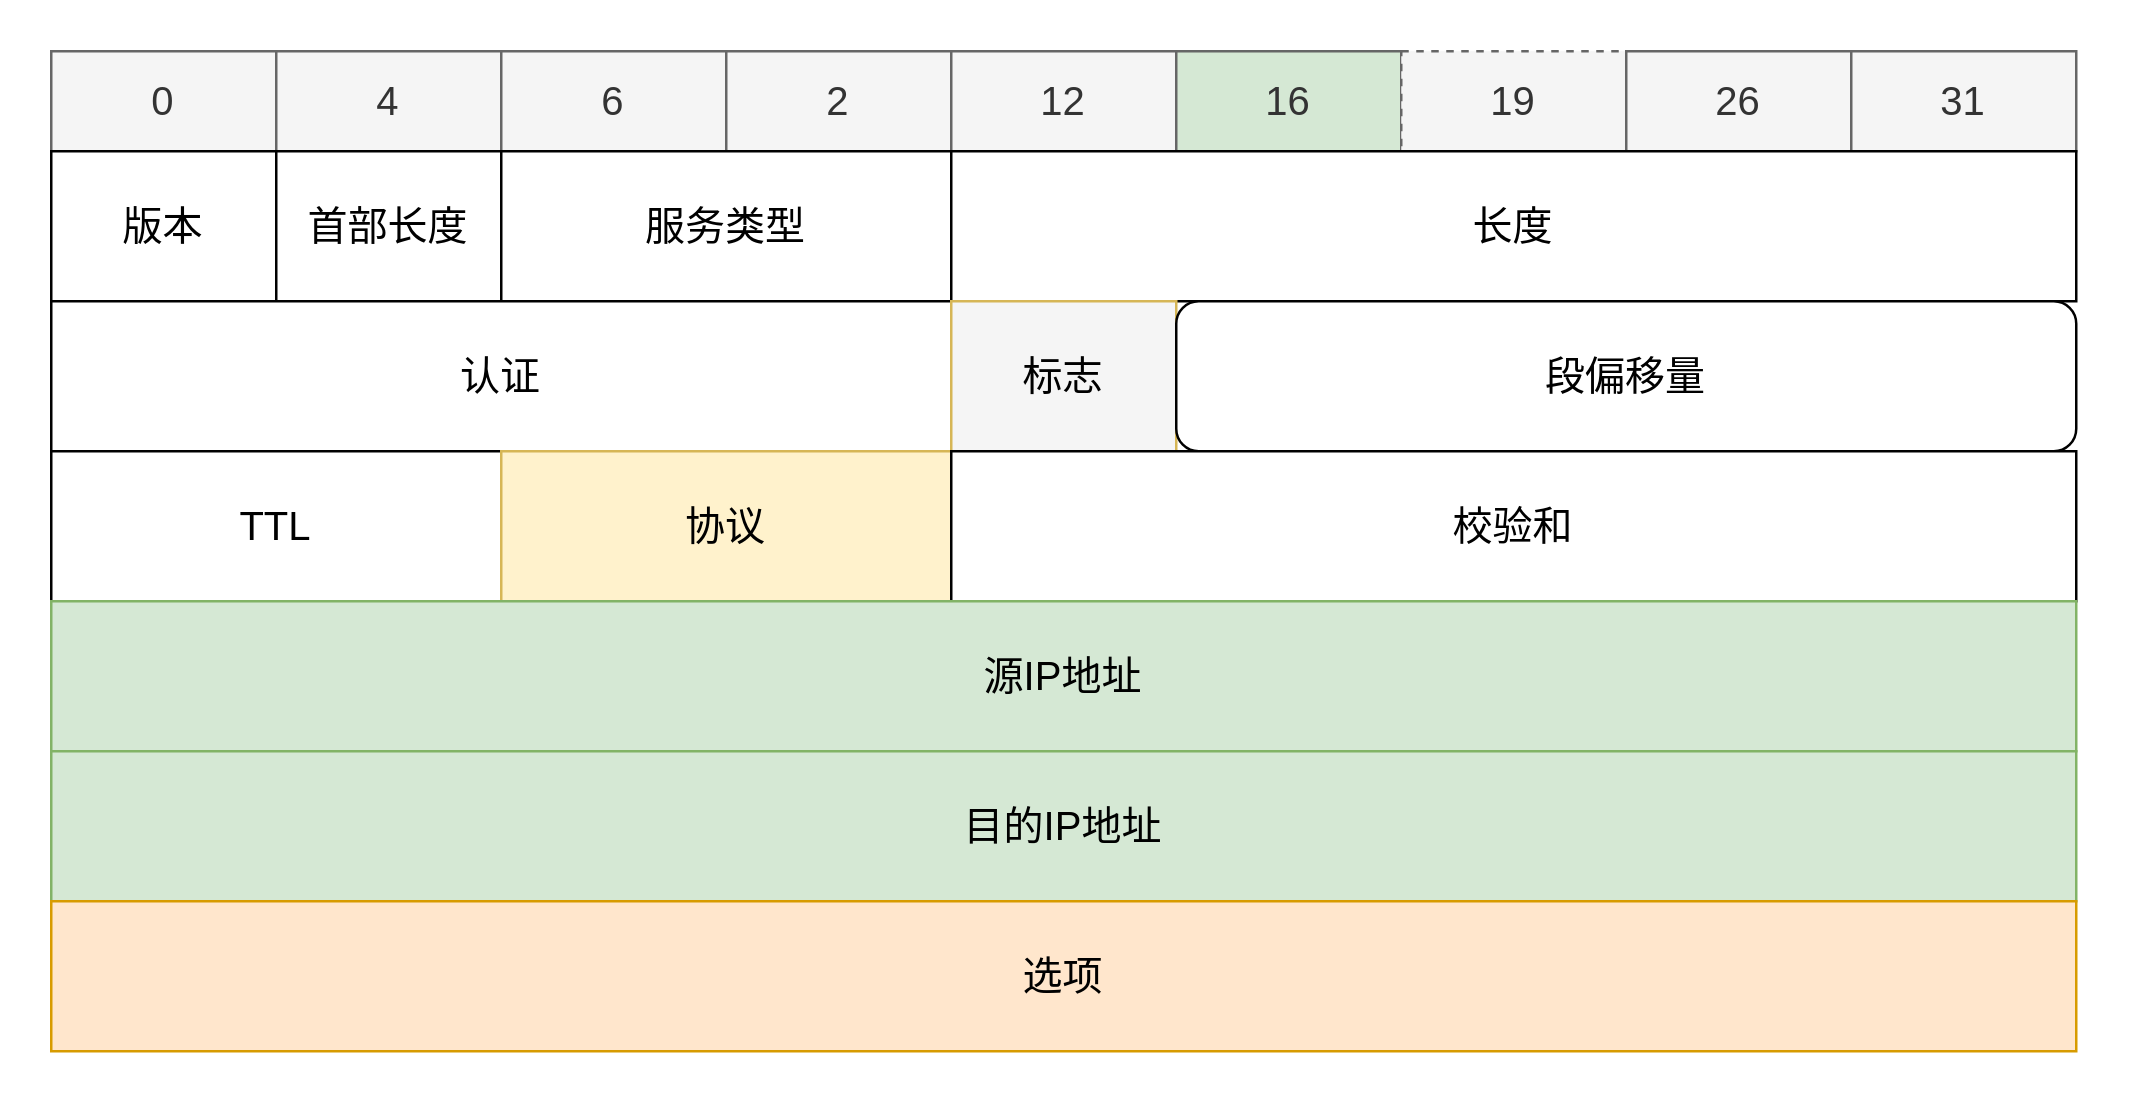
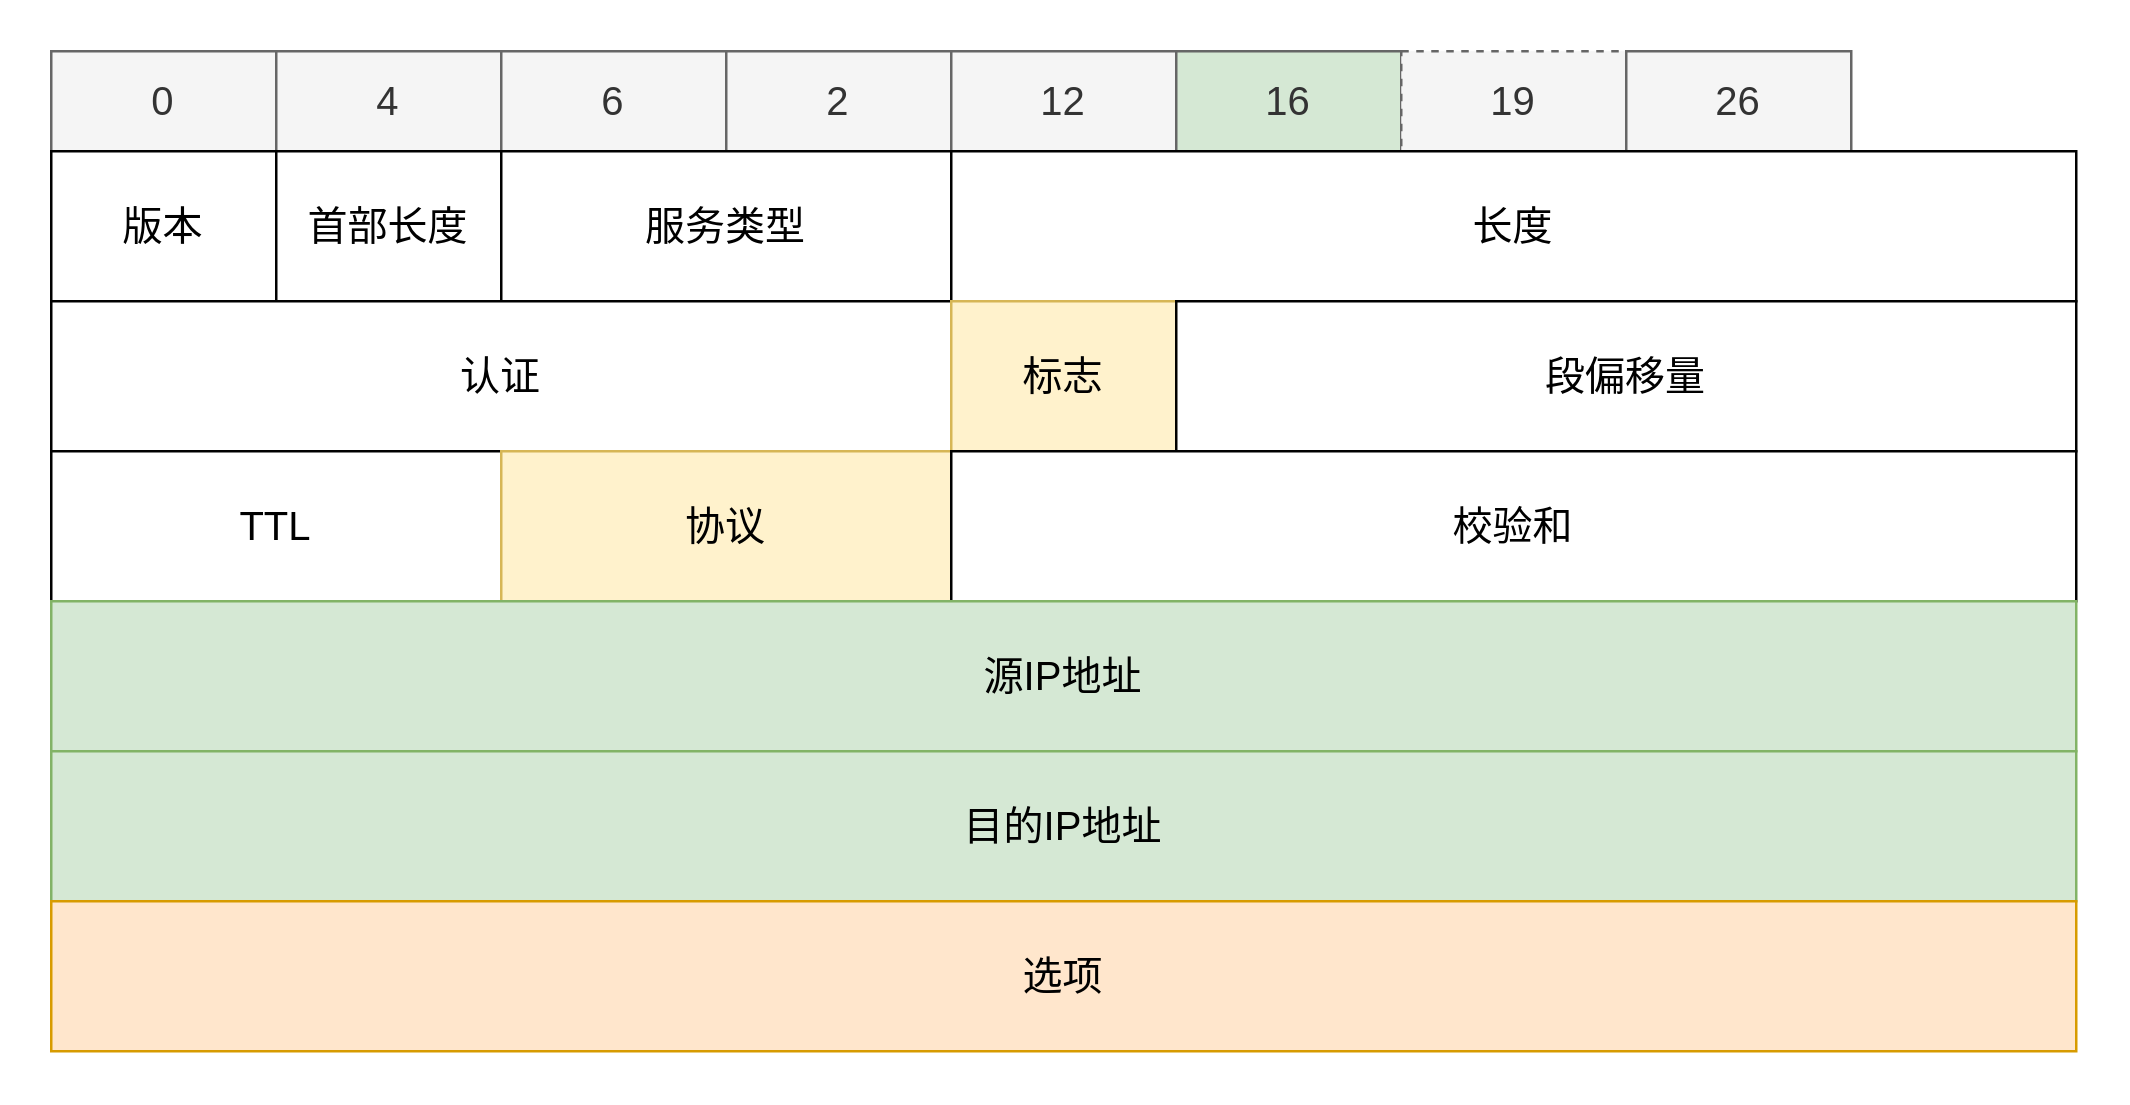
(1964, 101) -> none
(1064, 376) -> (1064, 376)
(1626, 376) -> (1626, 376)
